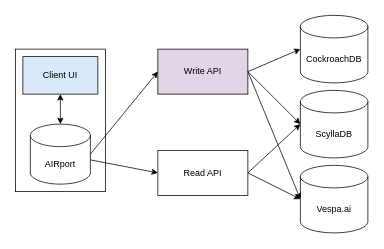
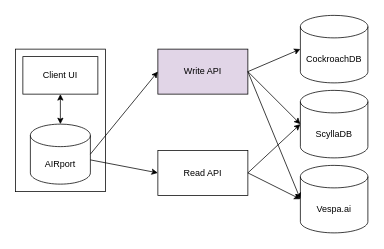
(60, 75) -> (60, 75)
